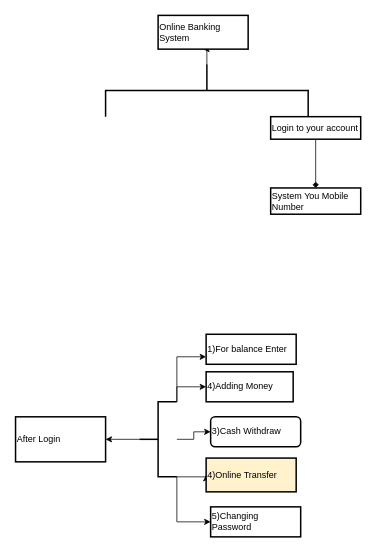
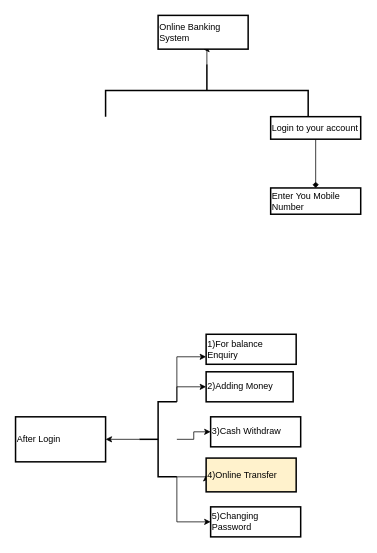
(316, 201) -> (316, 201)
(252, 349) -> (252, 349)
(240, 387) -> (240, 387)
(255, 432) -> (255, 432)
